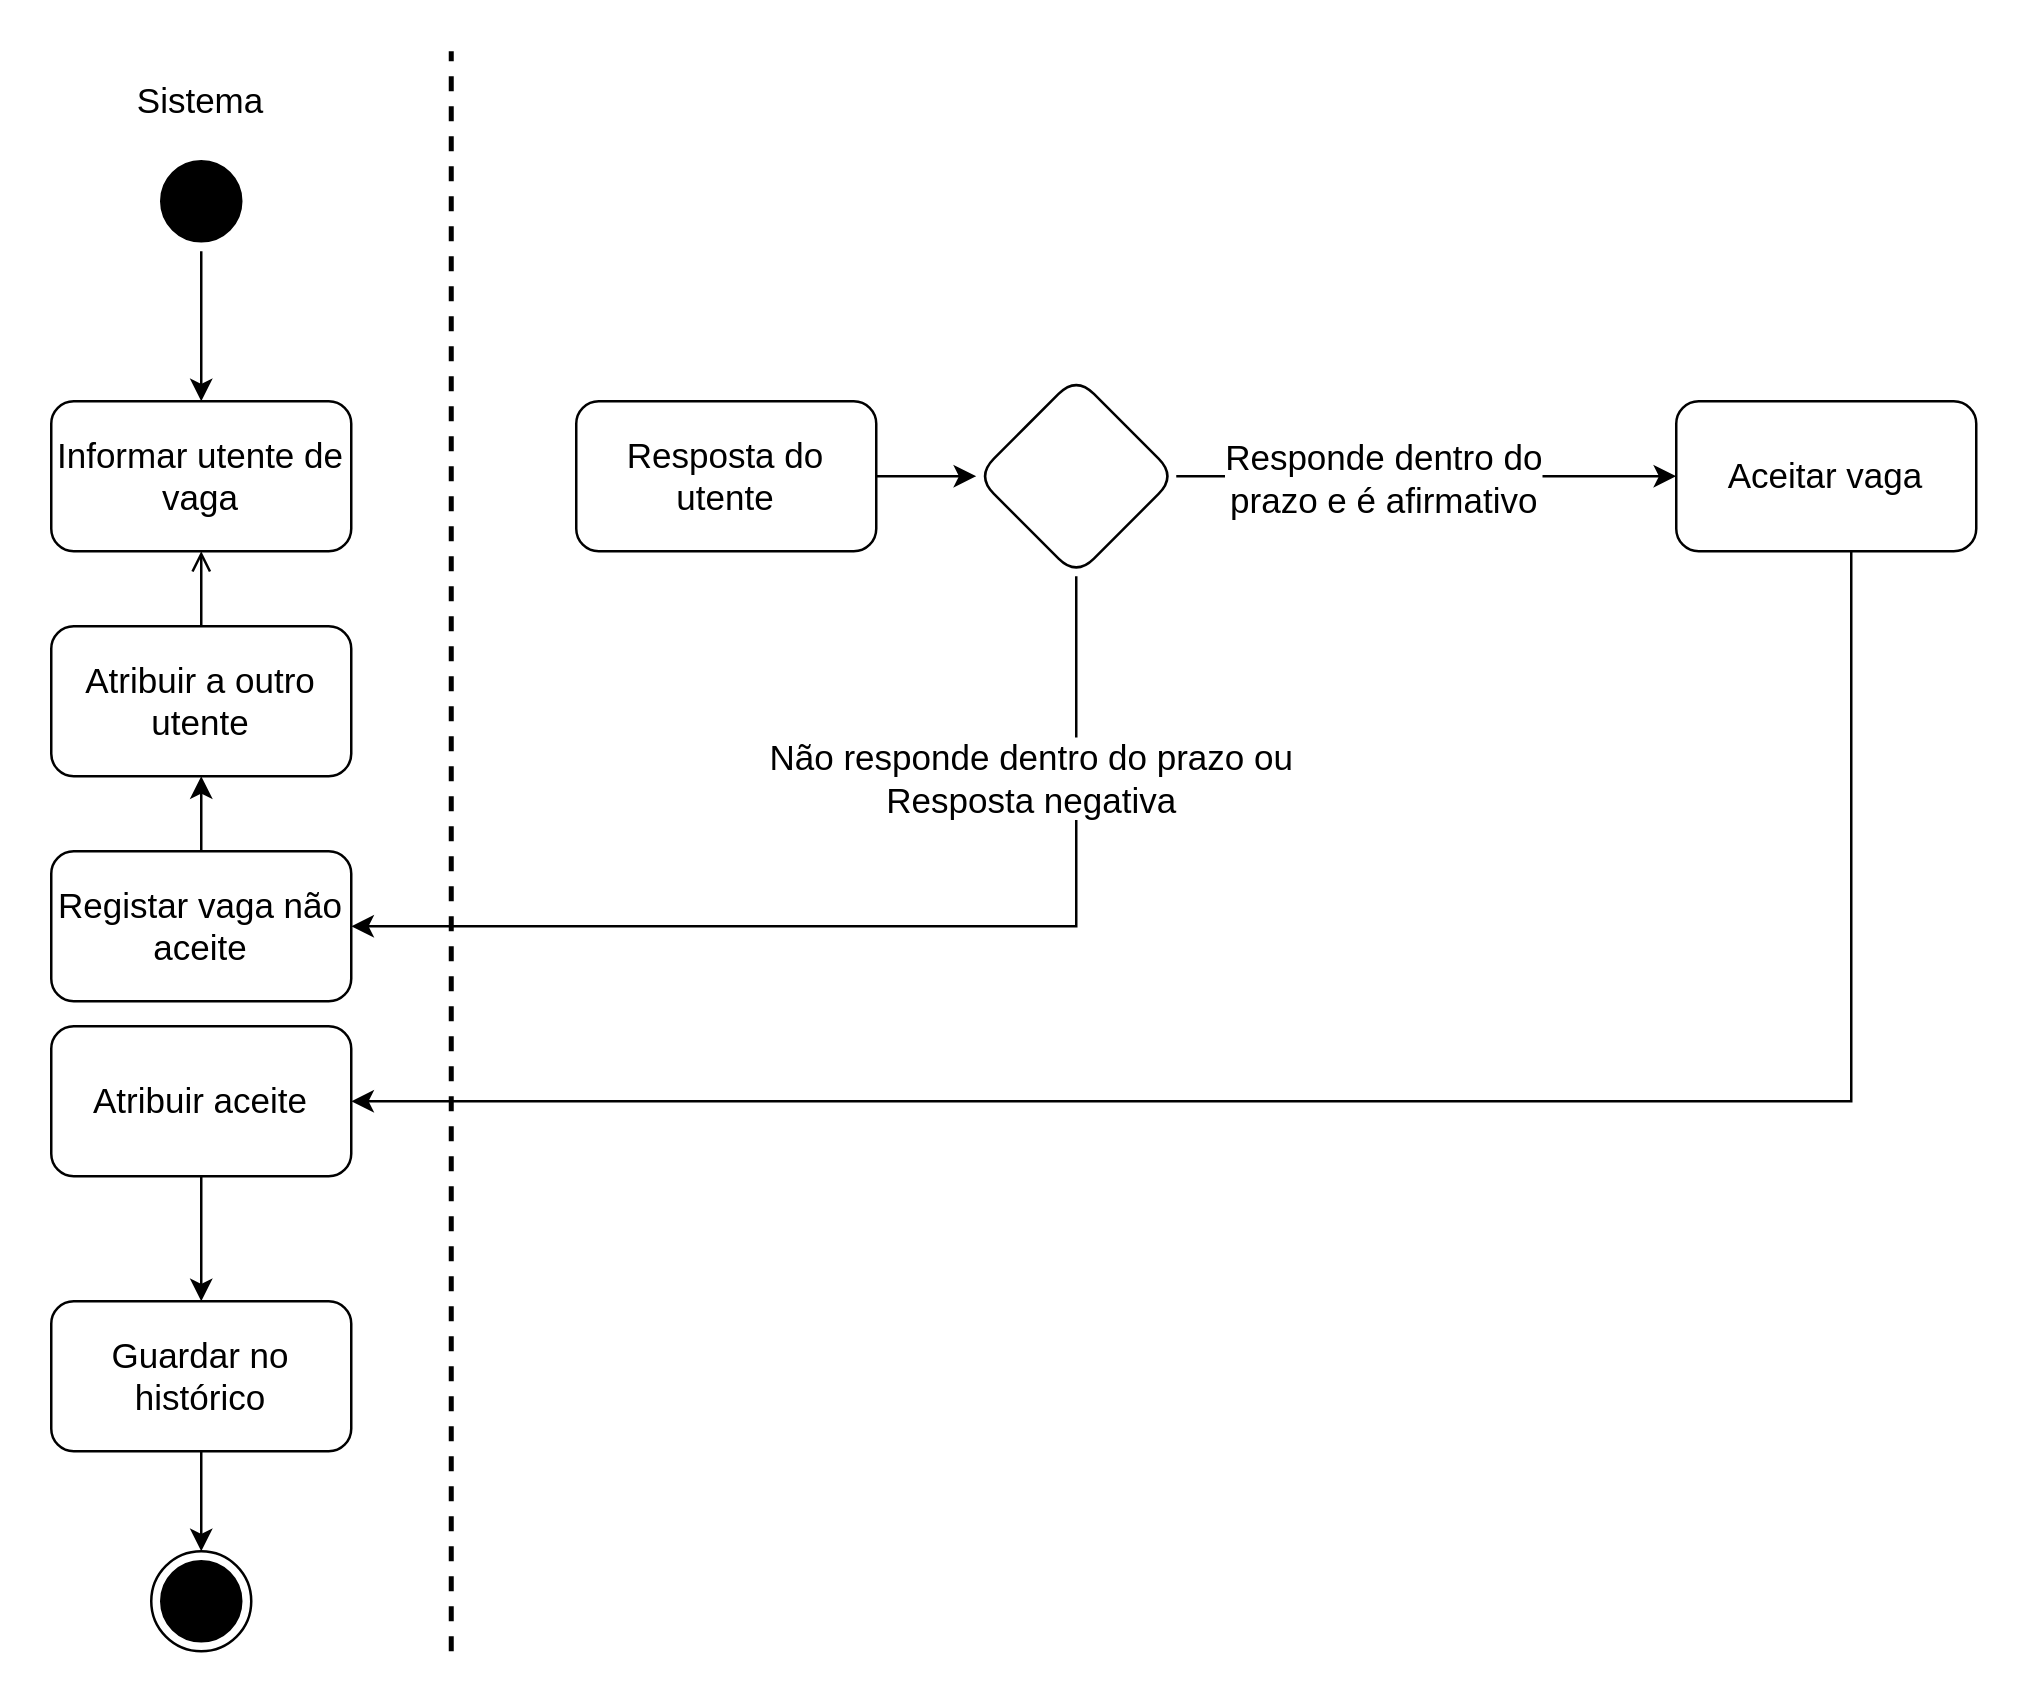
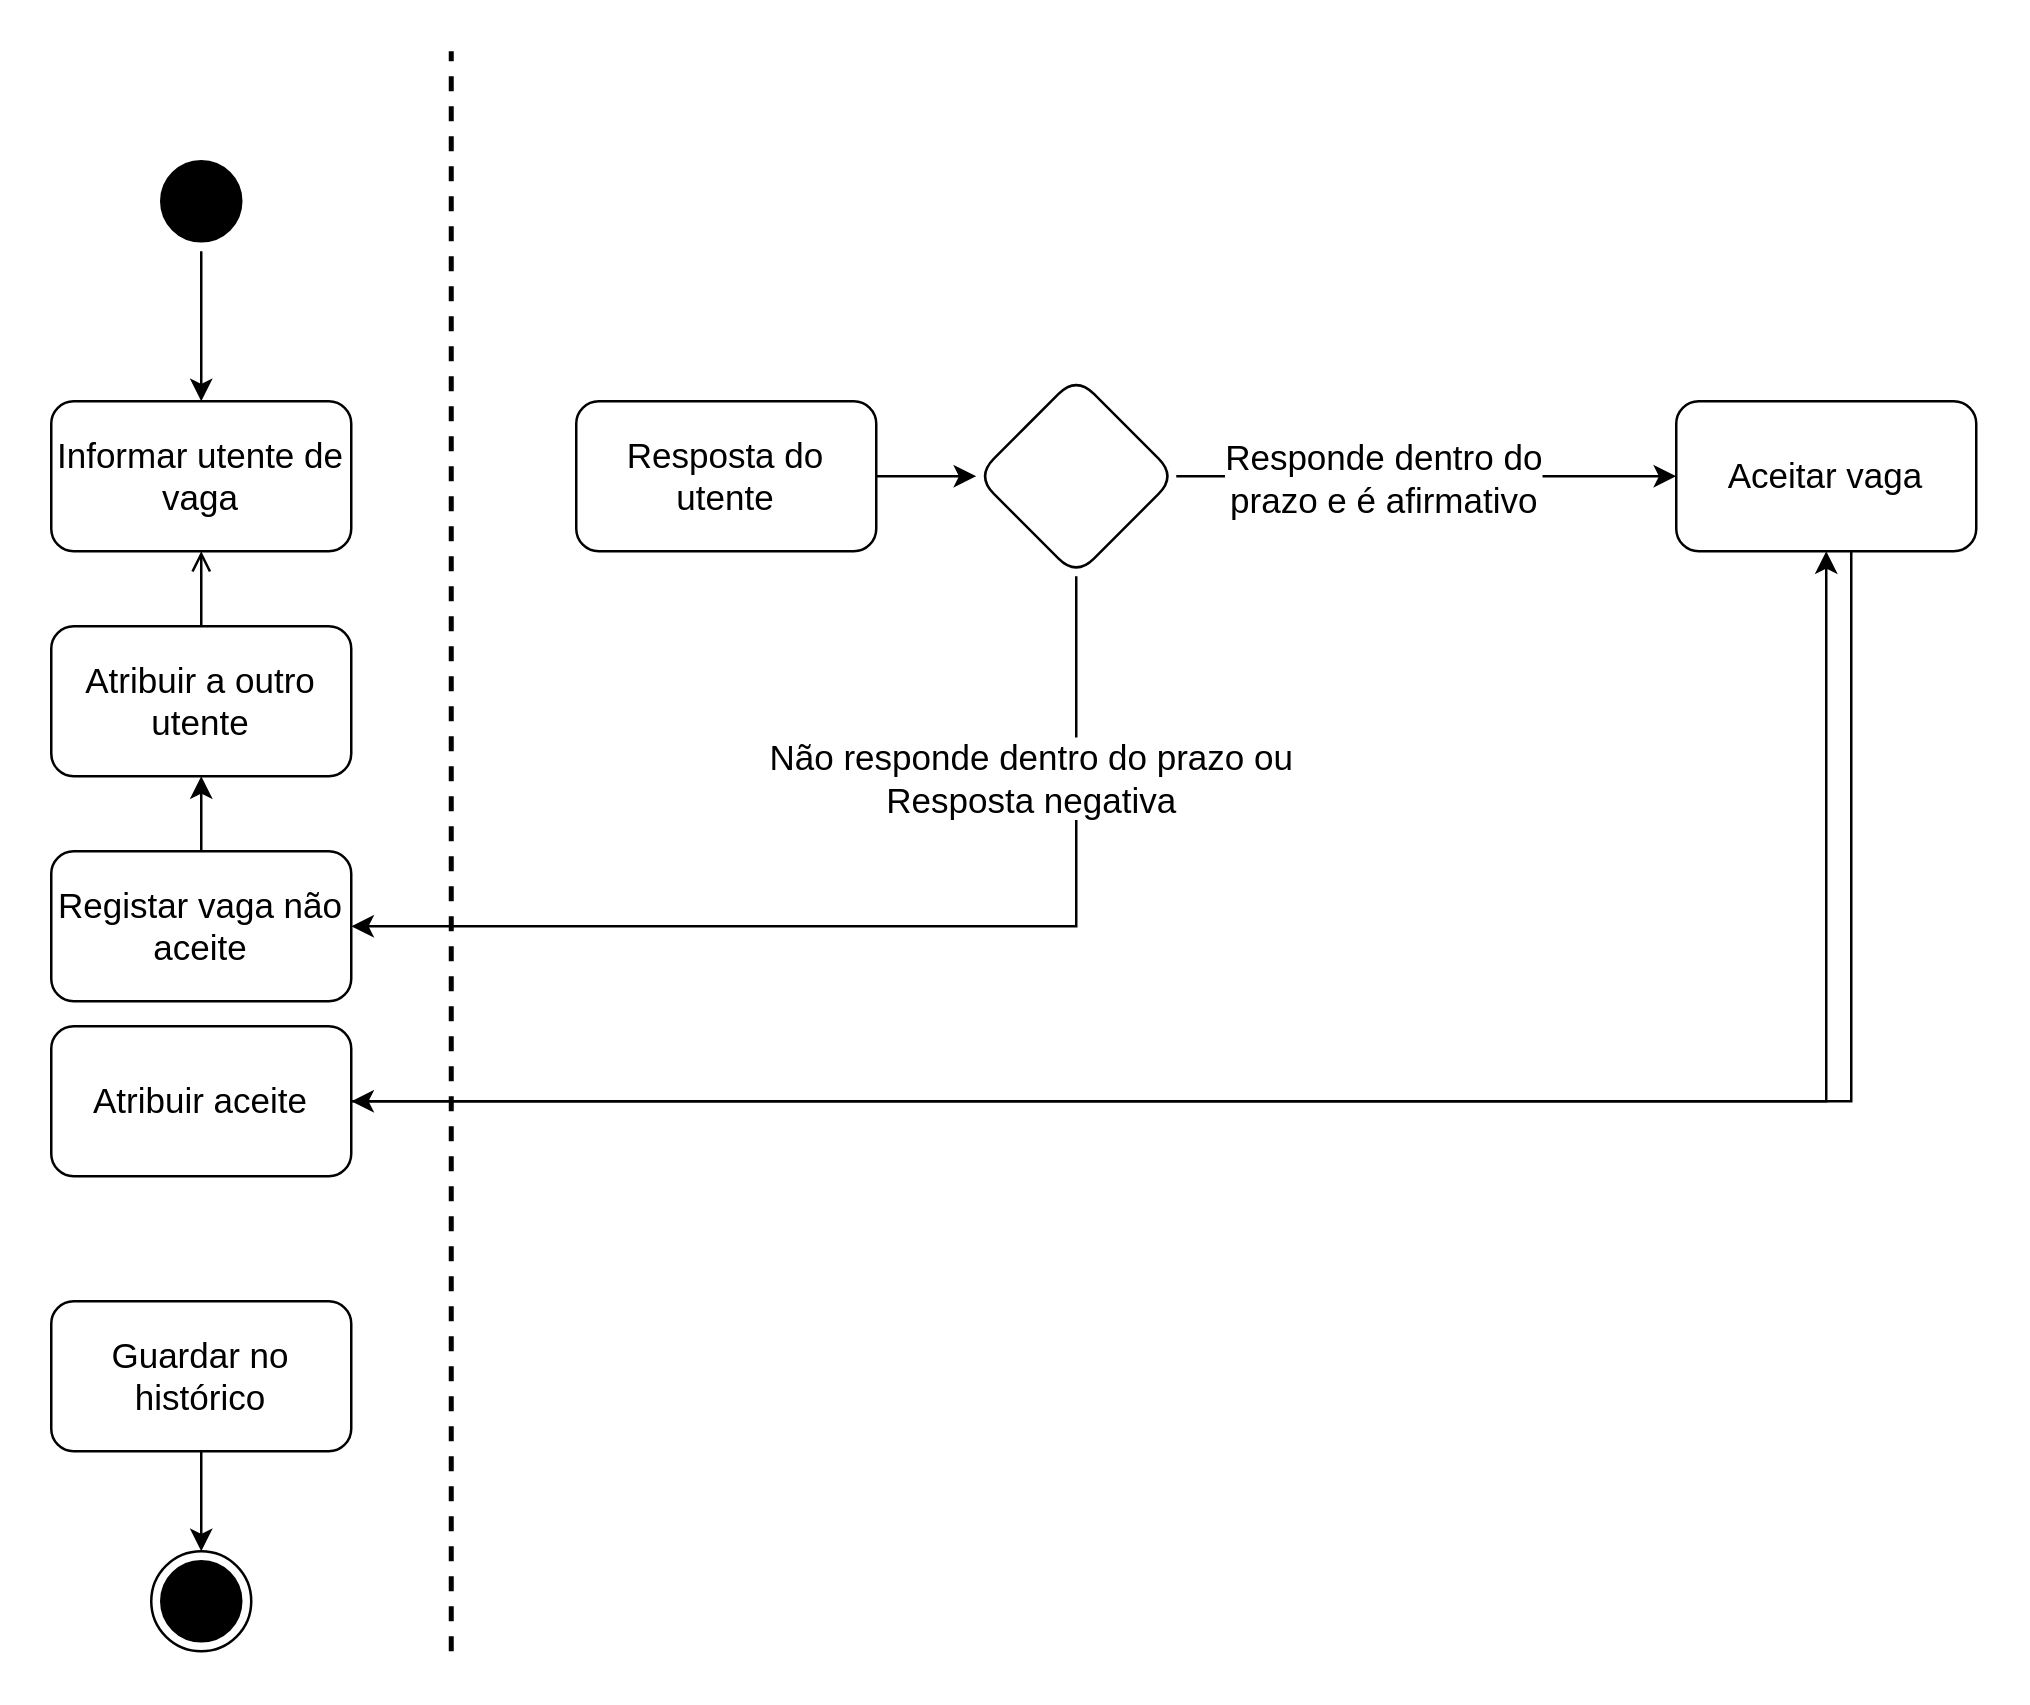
(201, 101) -> none
(201, 1230) -> (1826, 832)
